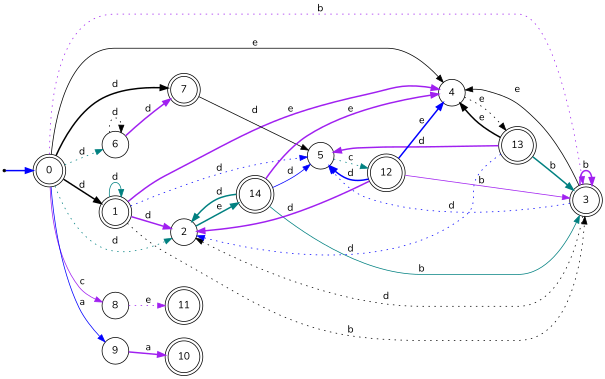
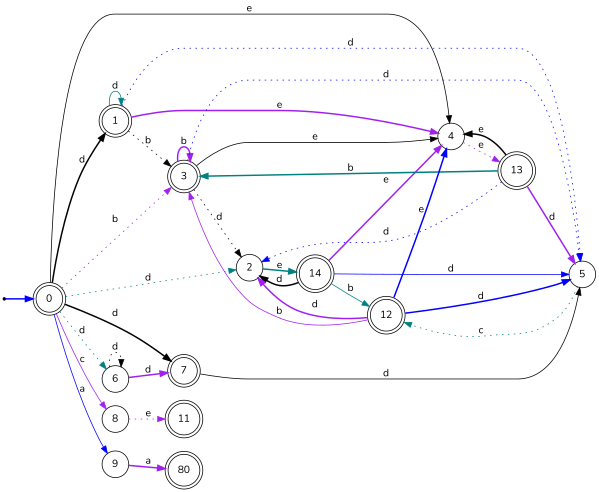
(485, 109) -> (478, 150)
(214, 201) -> (282, 286)
(147, 221) -> none
(426, 274) -> (347, 293)
(184, 357) -> (184, 470)
